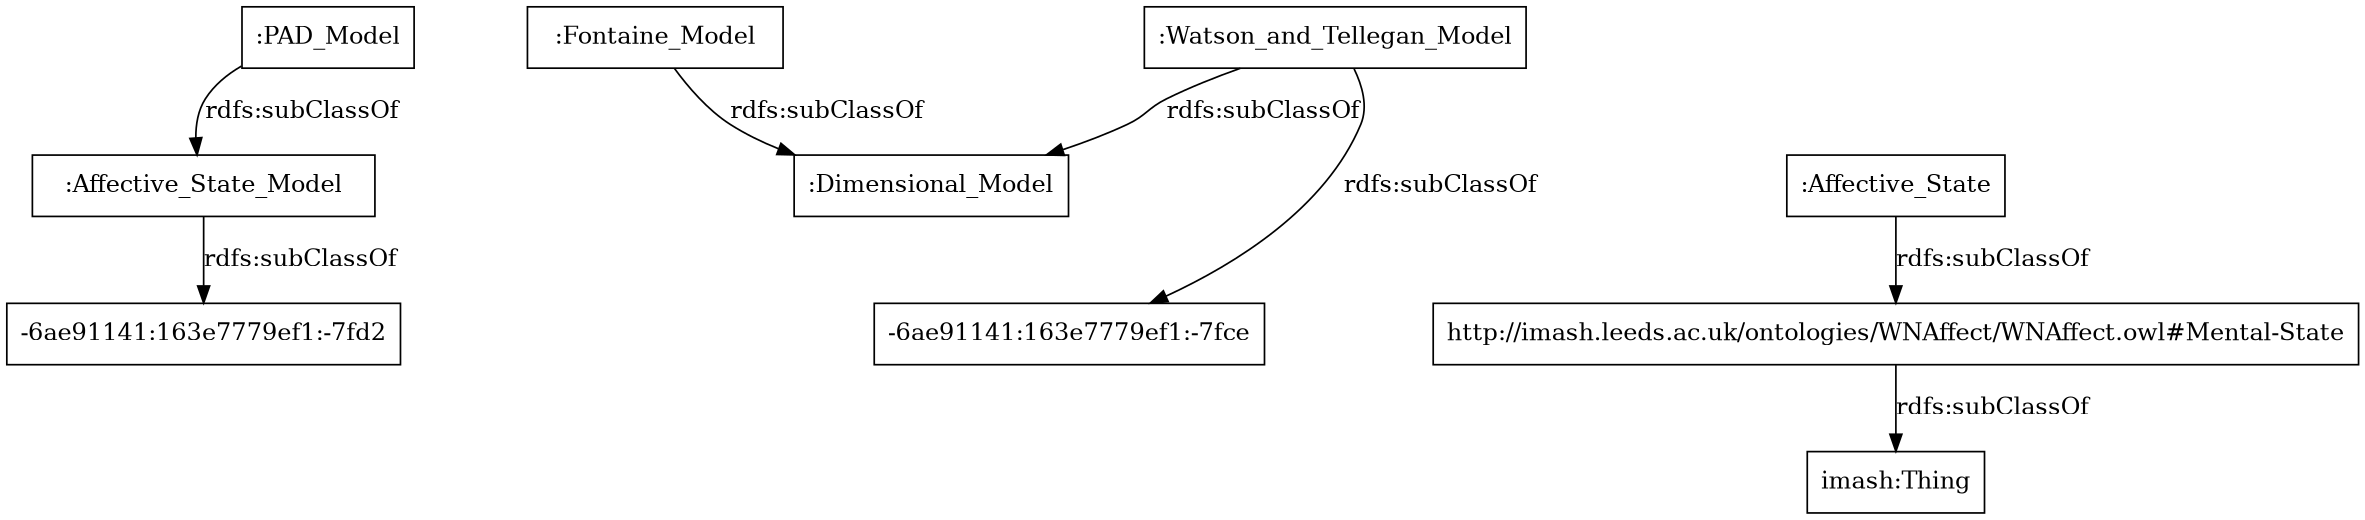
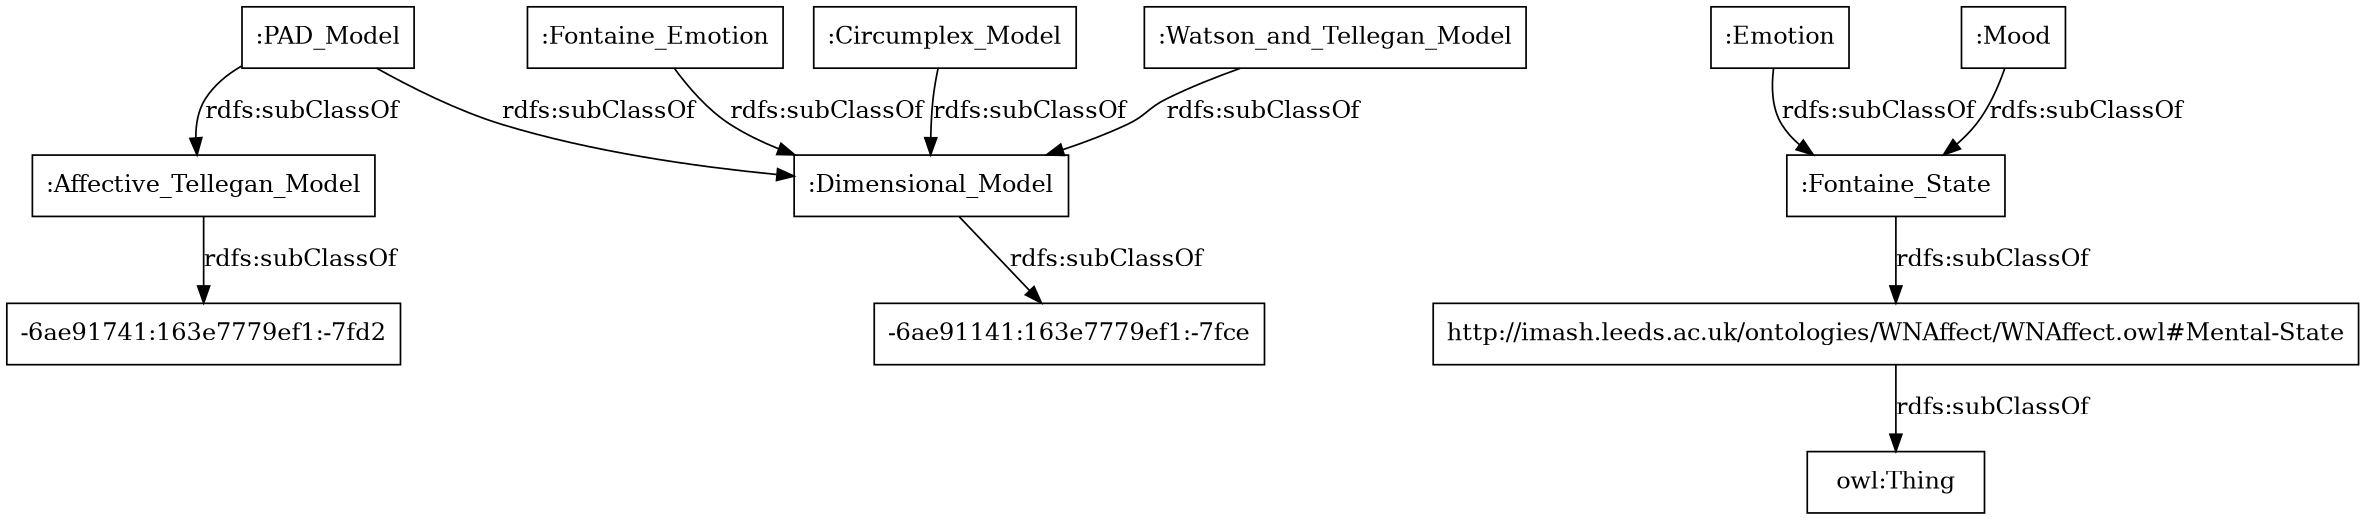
(655, 37) -> (655, 37)
none -> (945, 37)
none -> (1780, 37)
none -> (2013, 37)
none -> (571, 143)
(204, 186) -> (204, 186)
(1896, 186) -> (1896, 186)
(1301, 208) -> (994, 254)
(204, 334) -> (204, 334)
(1896, 482) -> (1896, 482)
